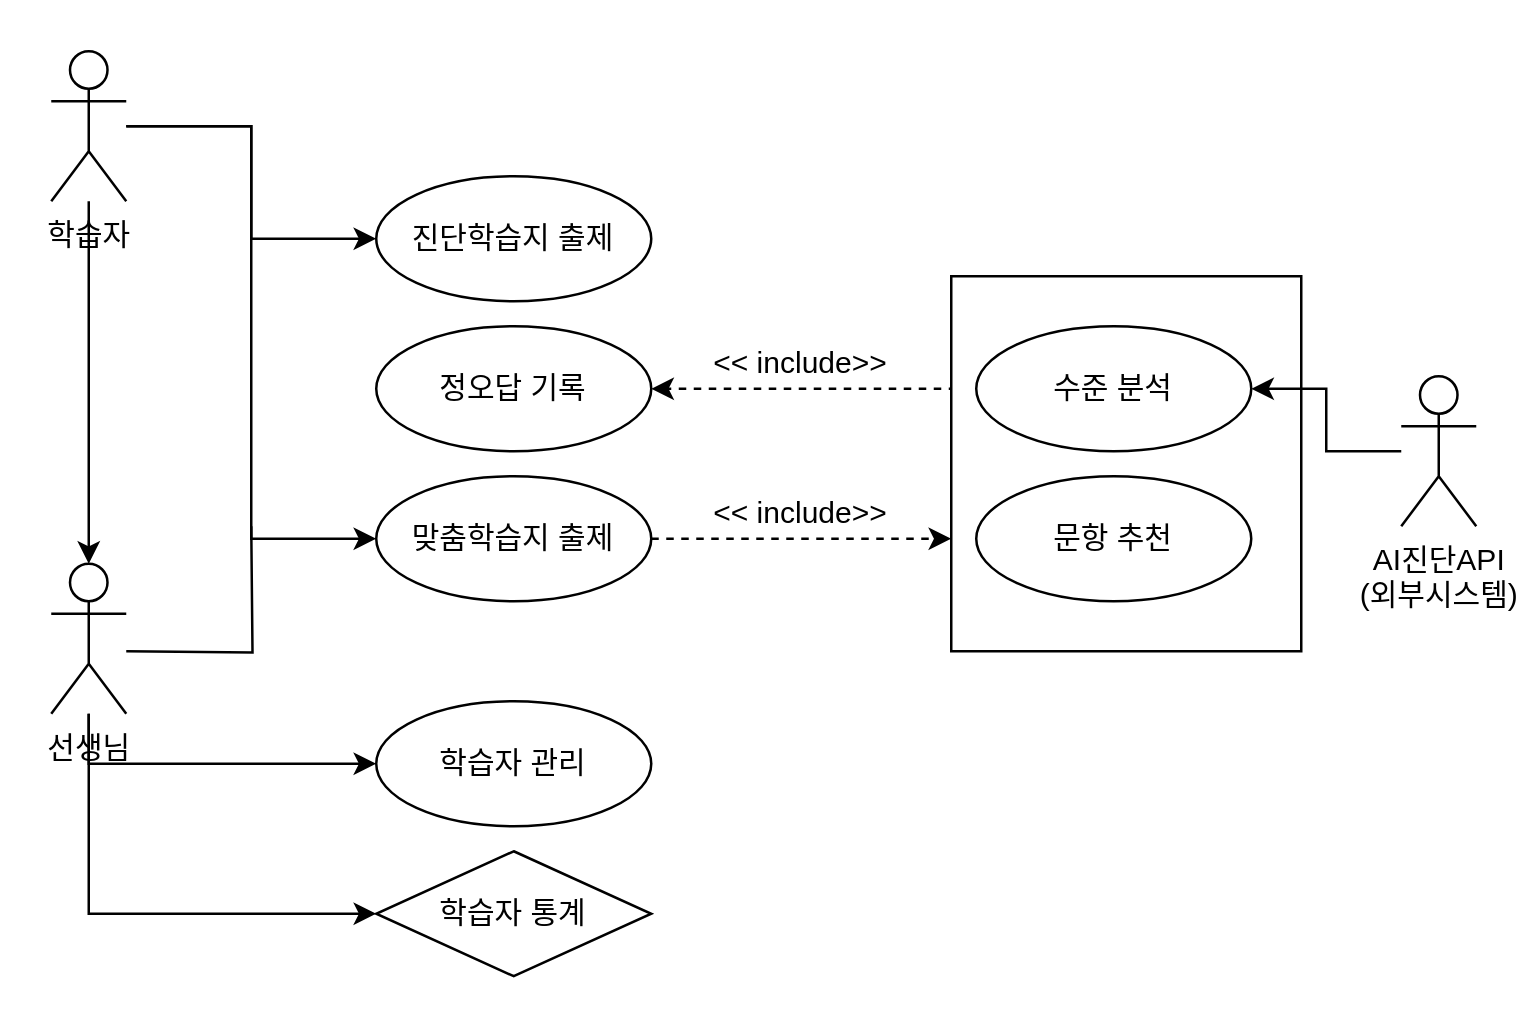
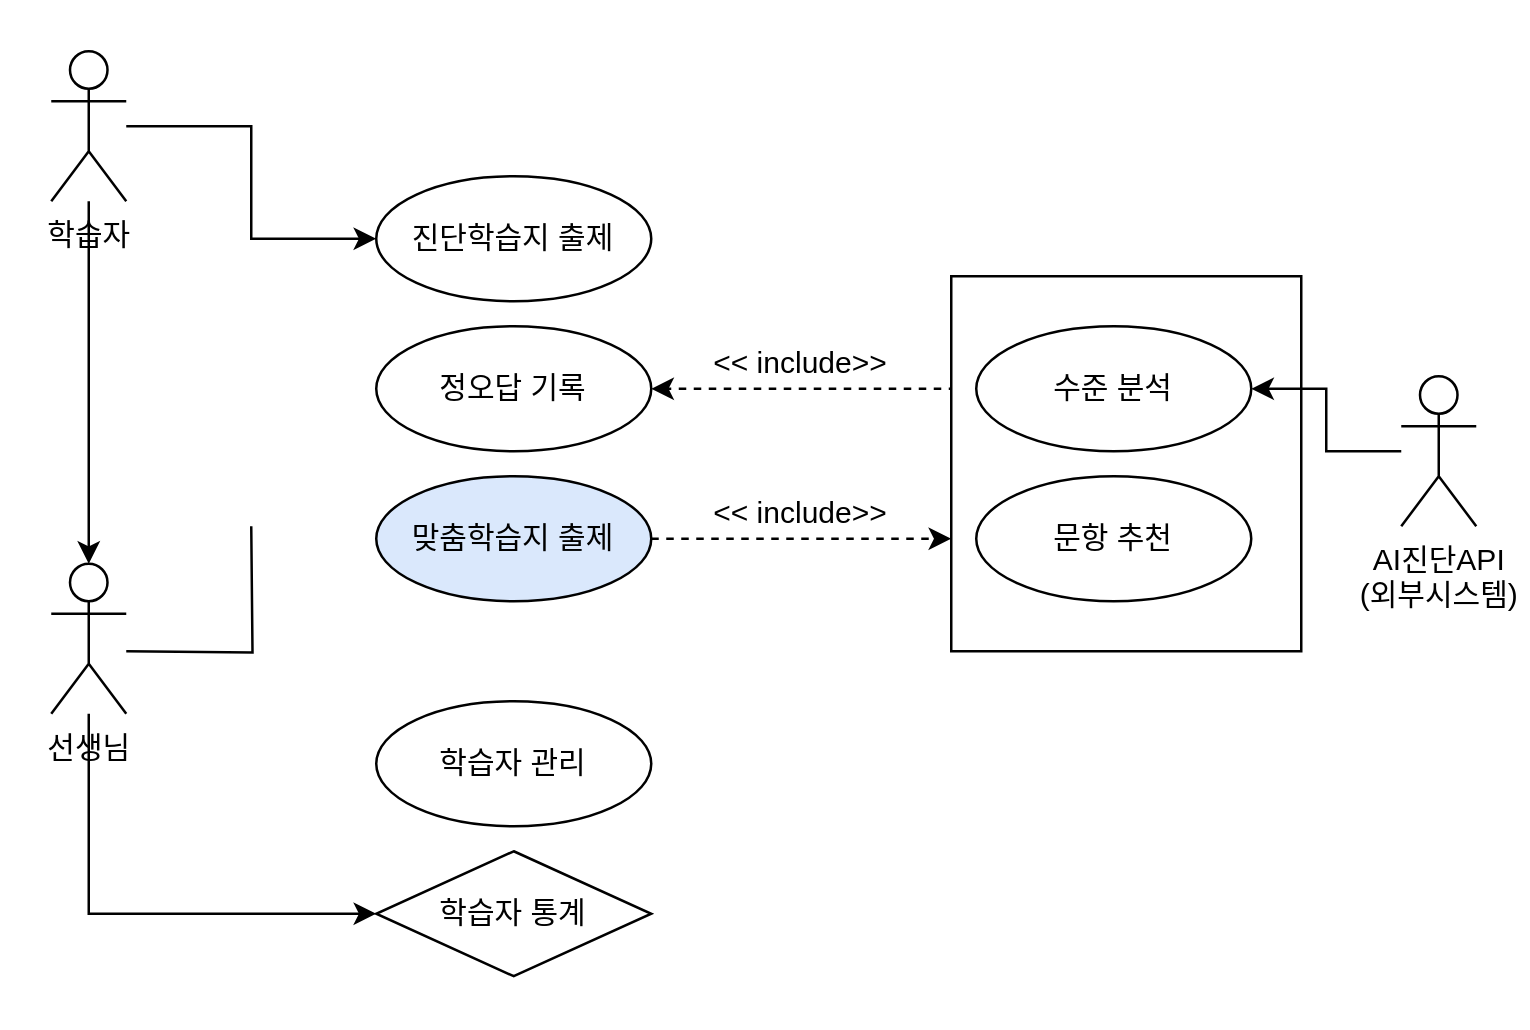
(251, 384) -> none
(514, 539) -> (514, 539)
(226, 764) -> none
